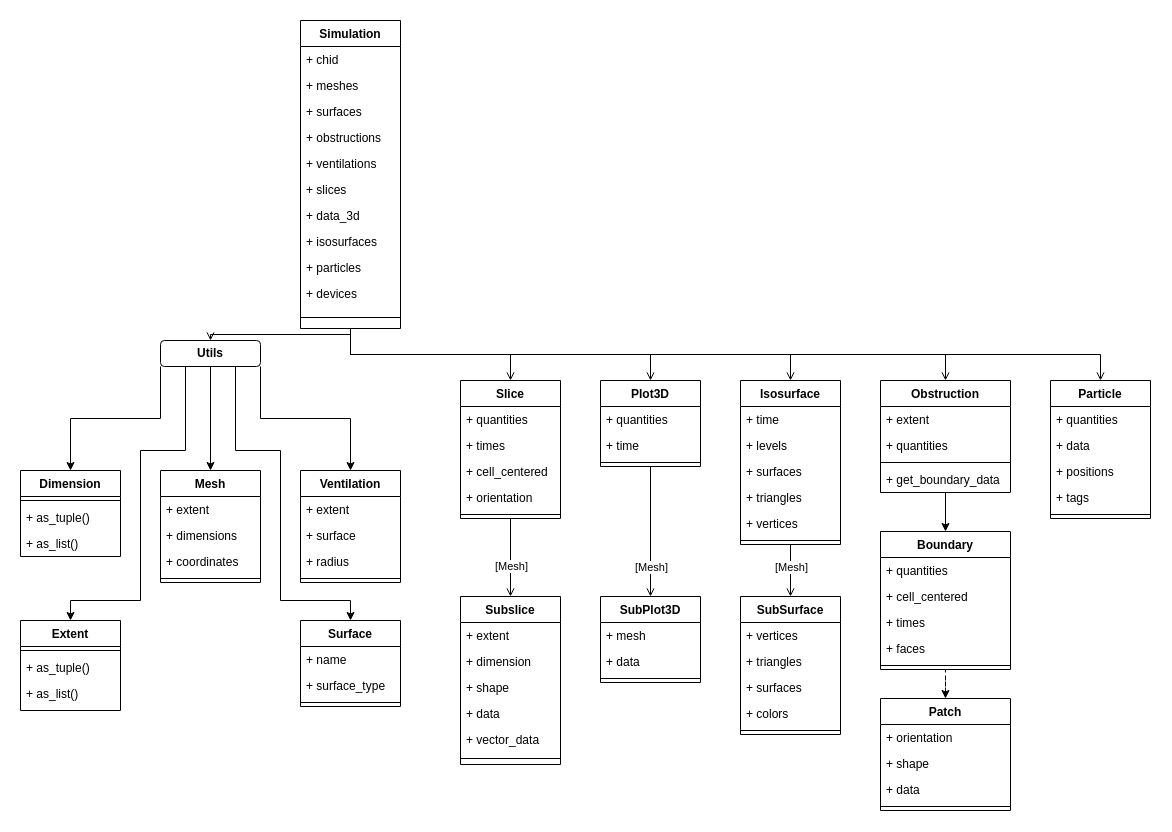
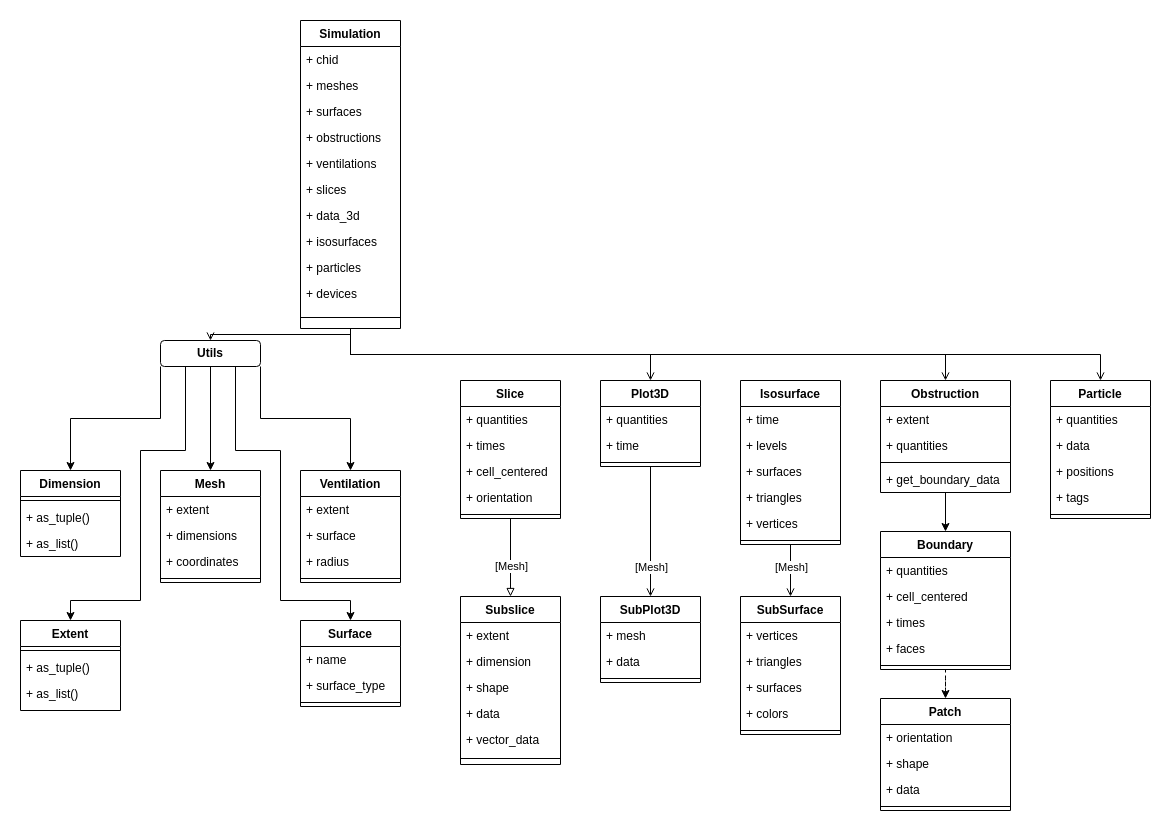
(511, 367) -> none
(791, 367) -> none
(511, 590) -> (511, 587)
